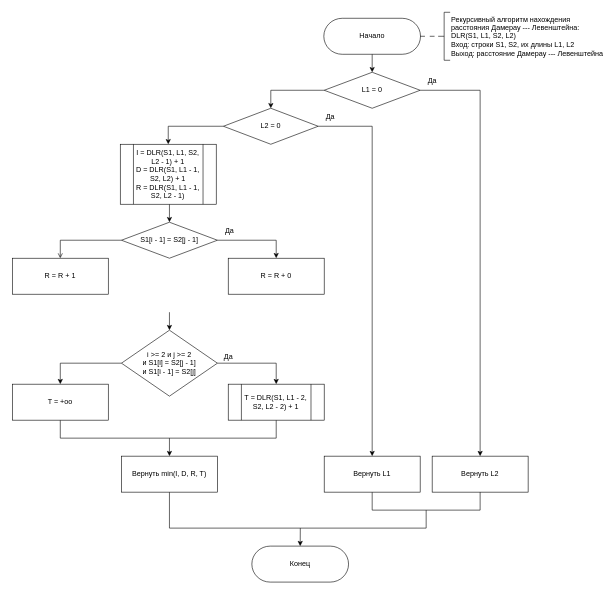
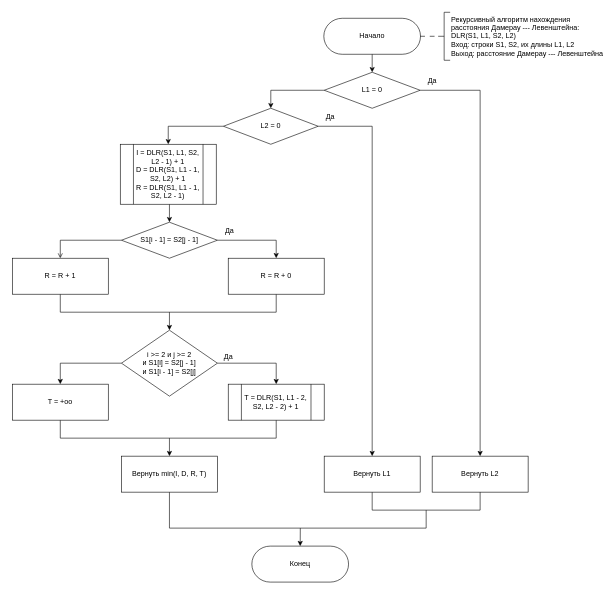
none -> (167, 312)
